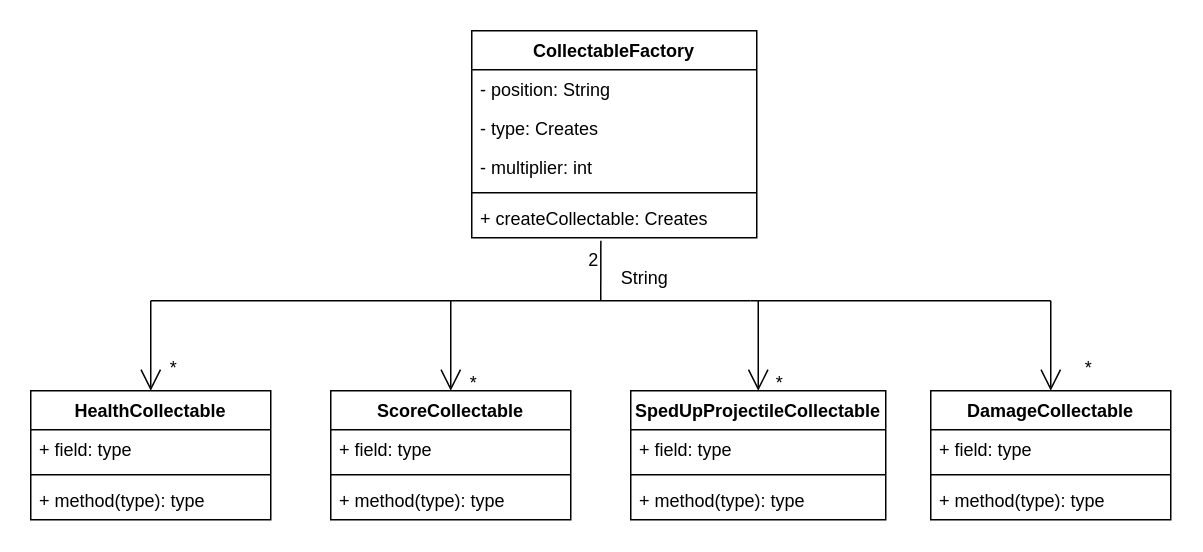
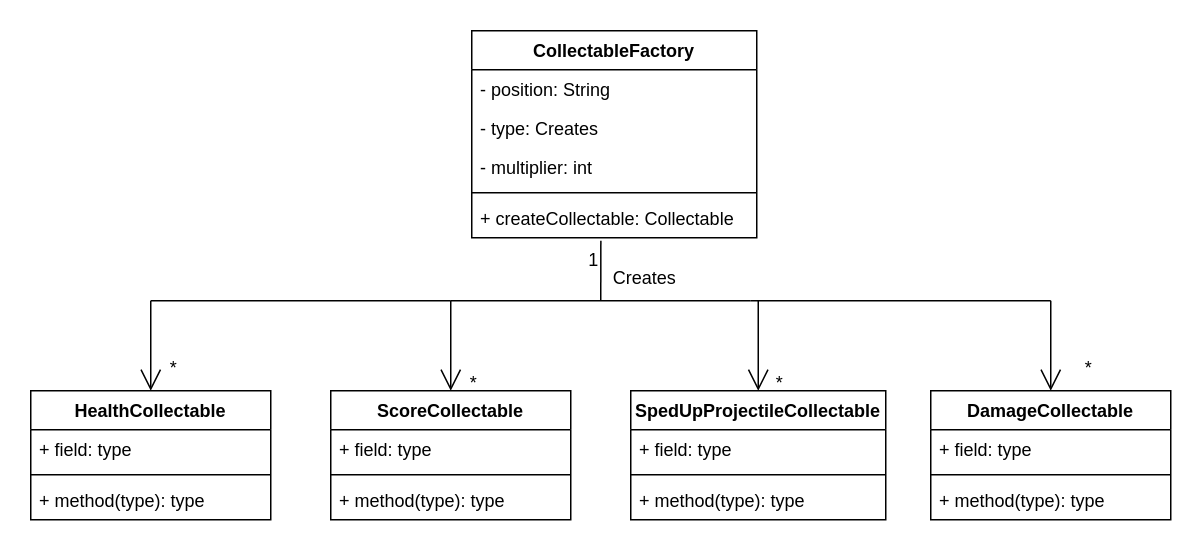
(608, 220) -> (616, 231)
(594, 260) -> (594, 260)
(645, 278) -> (645, 278)
